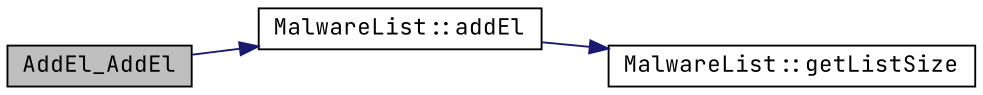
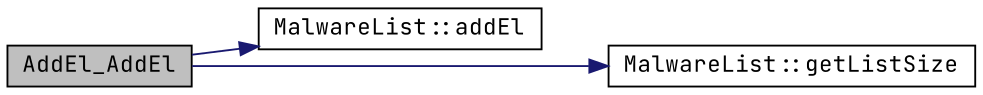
(566, 45) -> (391, 66)
